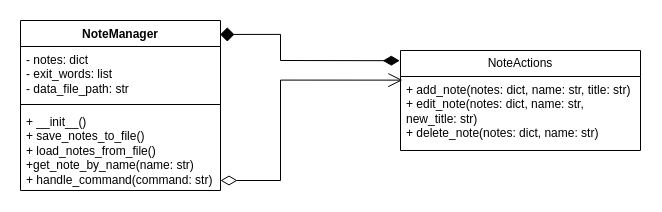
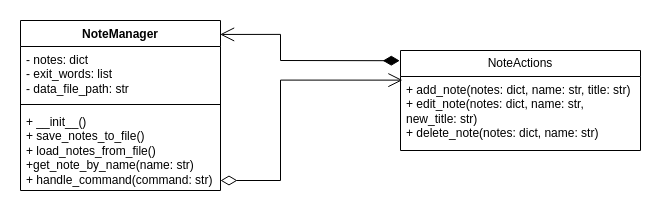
(234, 34) -> (228, 34)
